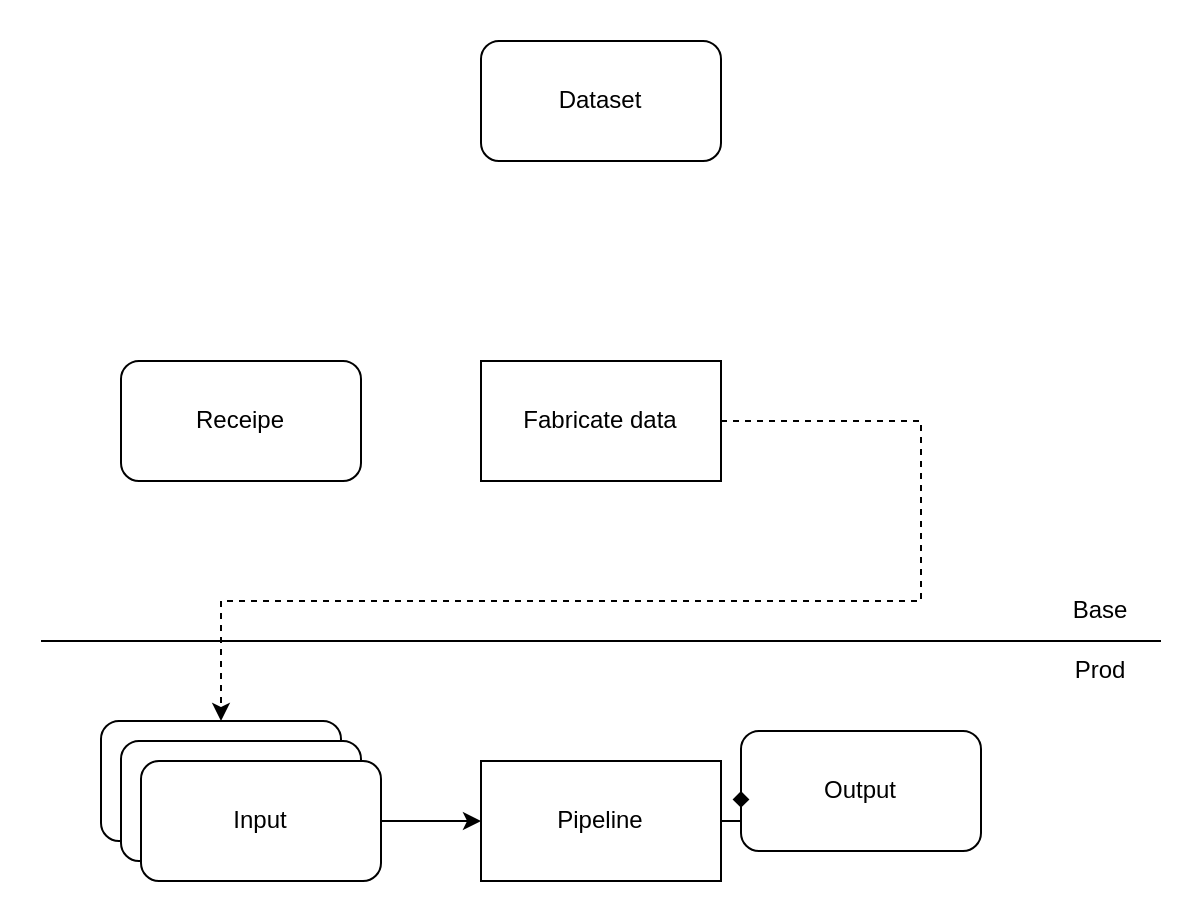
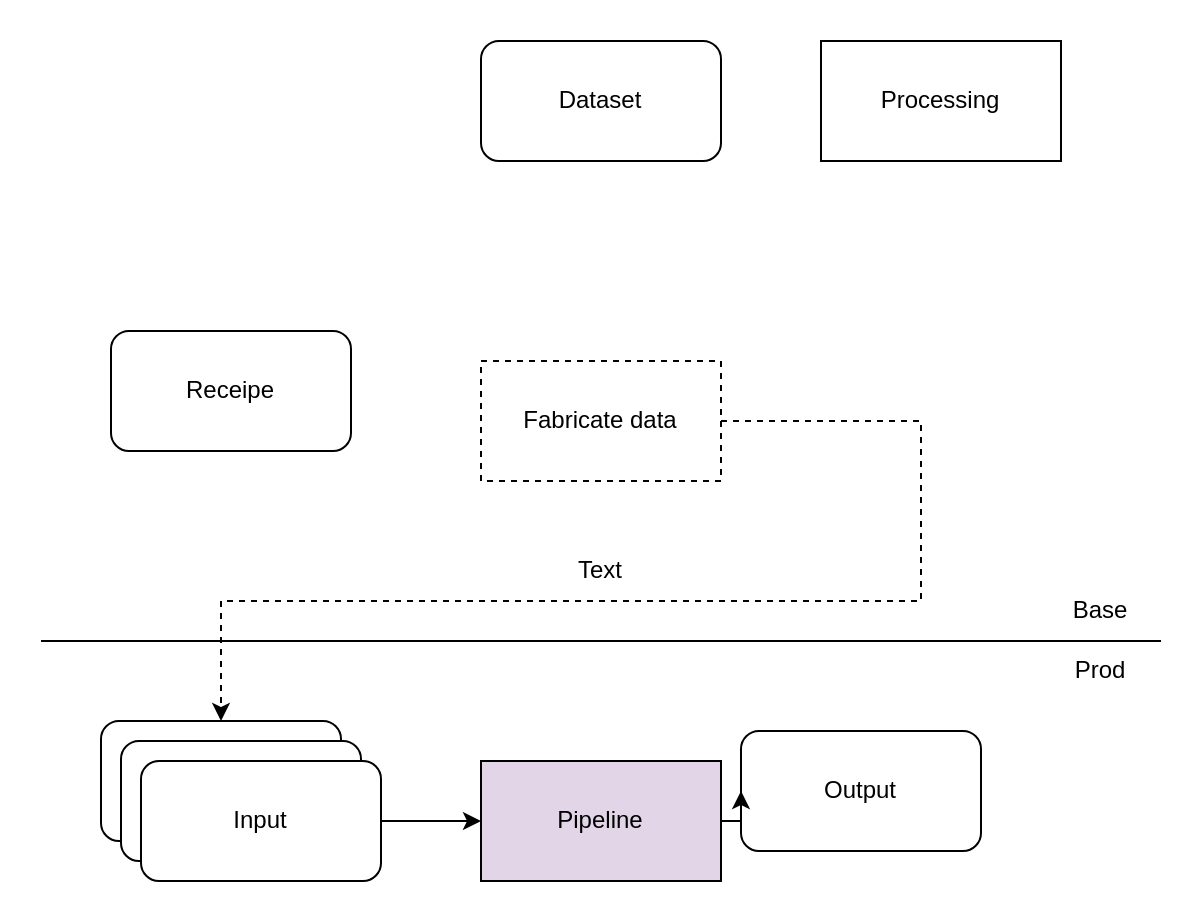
none -> (941, 101)
(241, 421) -> (231, 391)
(601, 421) -> (601, 421)
none -> (601, 571)
(741, 807) -> (741, 806)
(601, 821) -> (601, 821)
